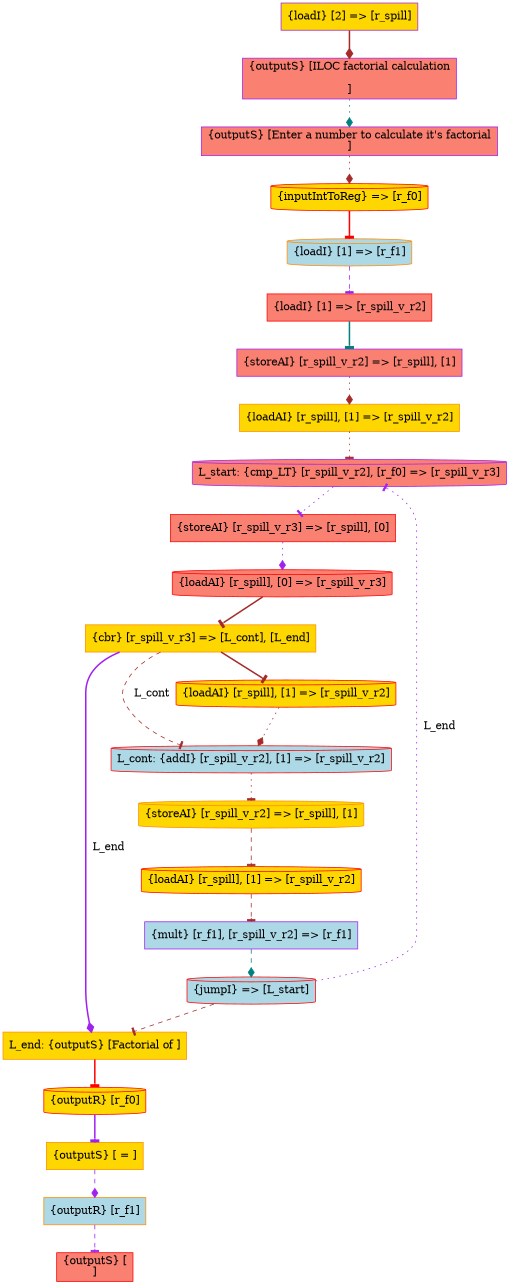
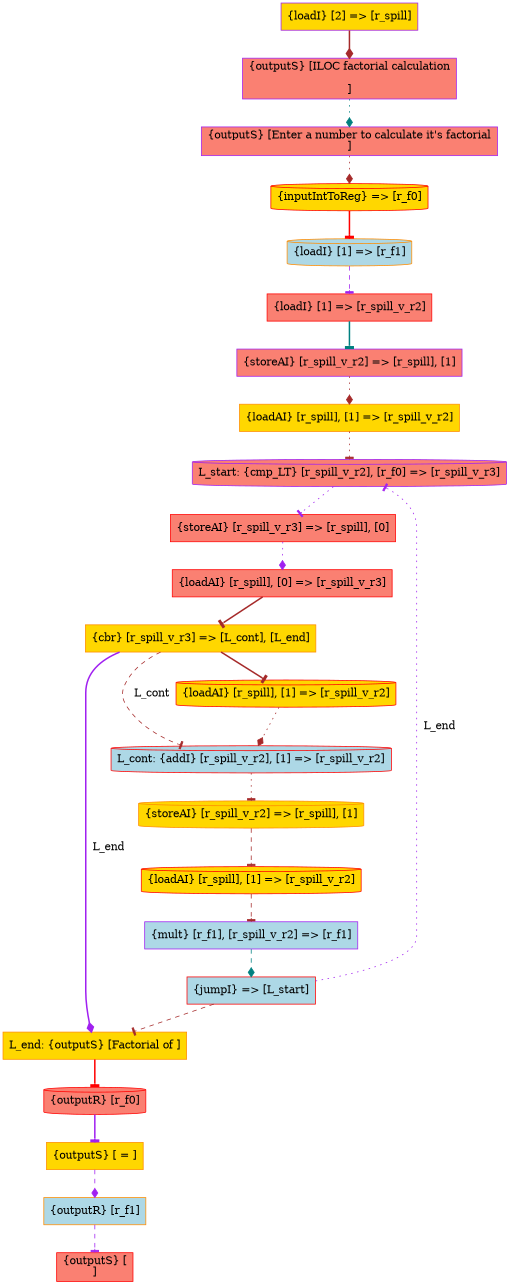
(282, 583) -> (282, 583)
(251, 991) -> (251, 991)
(95, 1101) -> (95, 1101)
